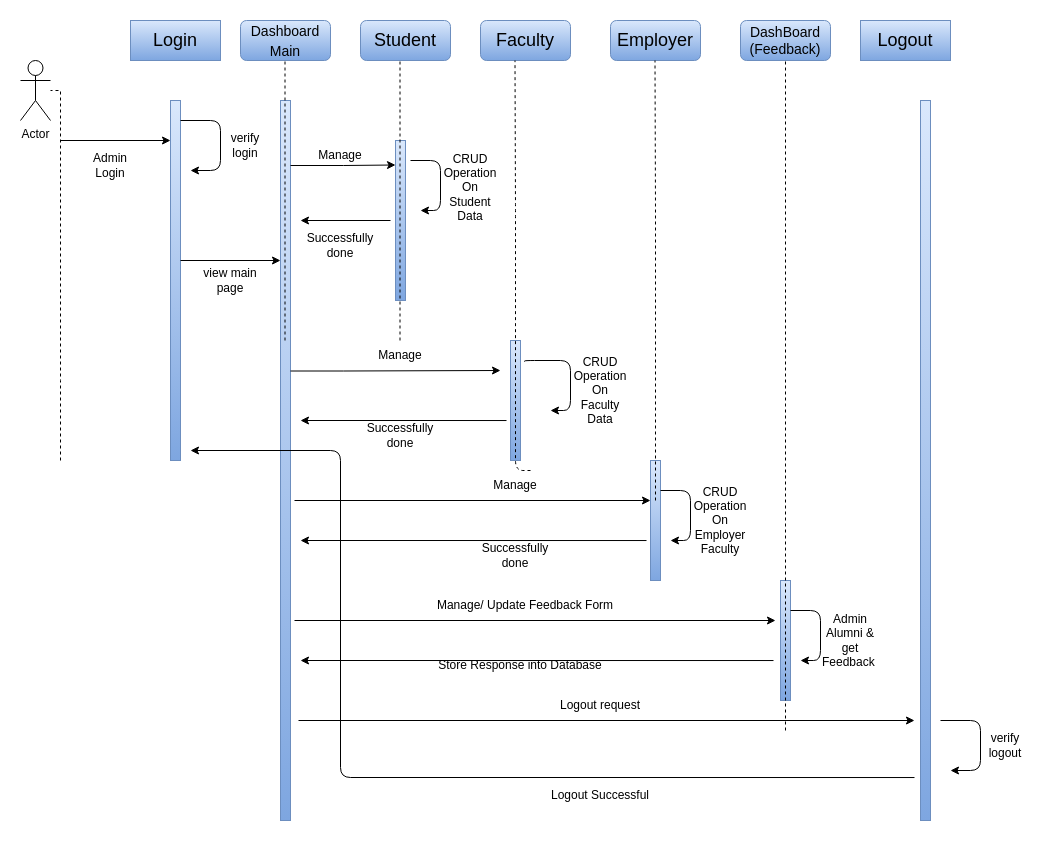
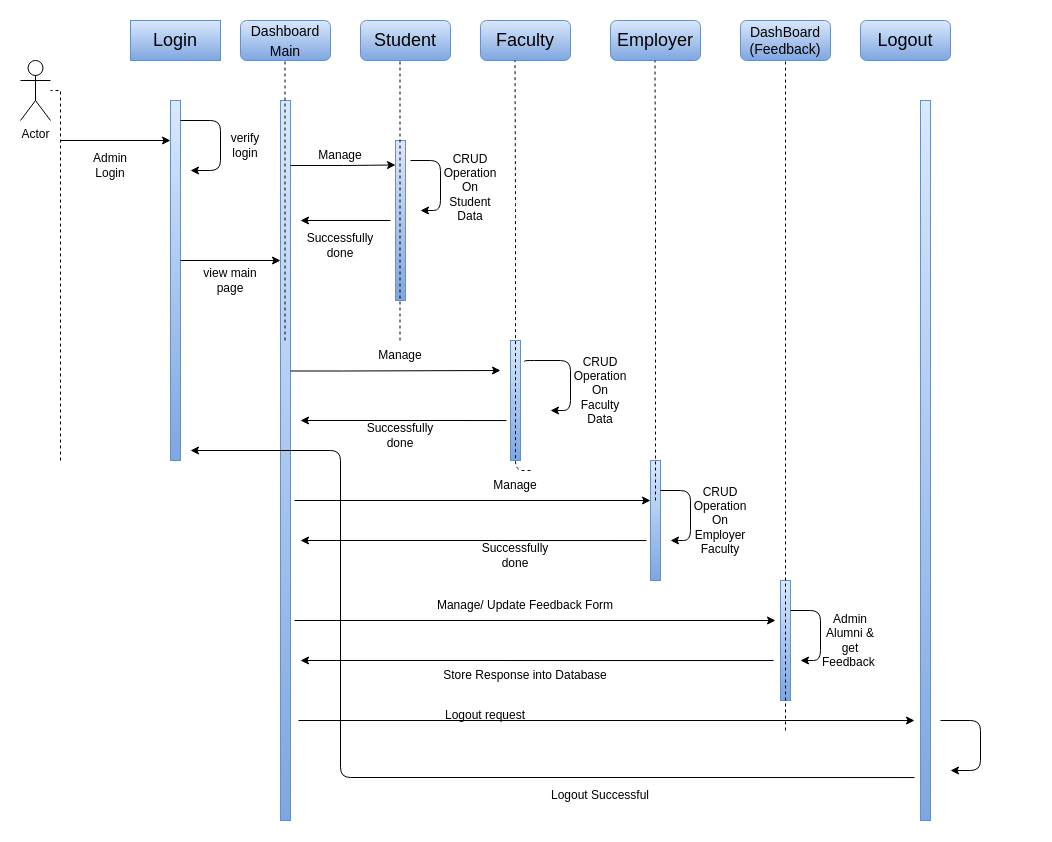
(906, 41) -> (906, 41)
(521, 666) -> (526, 676)
(601, 706) -> (486, 716)
(1006, 746) -> none
